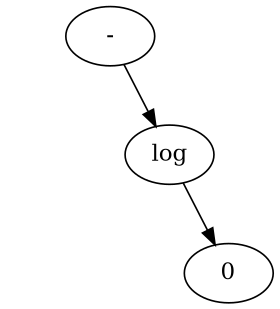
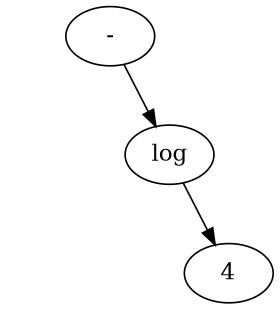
(229, 273) -> (229, 273)
